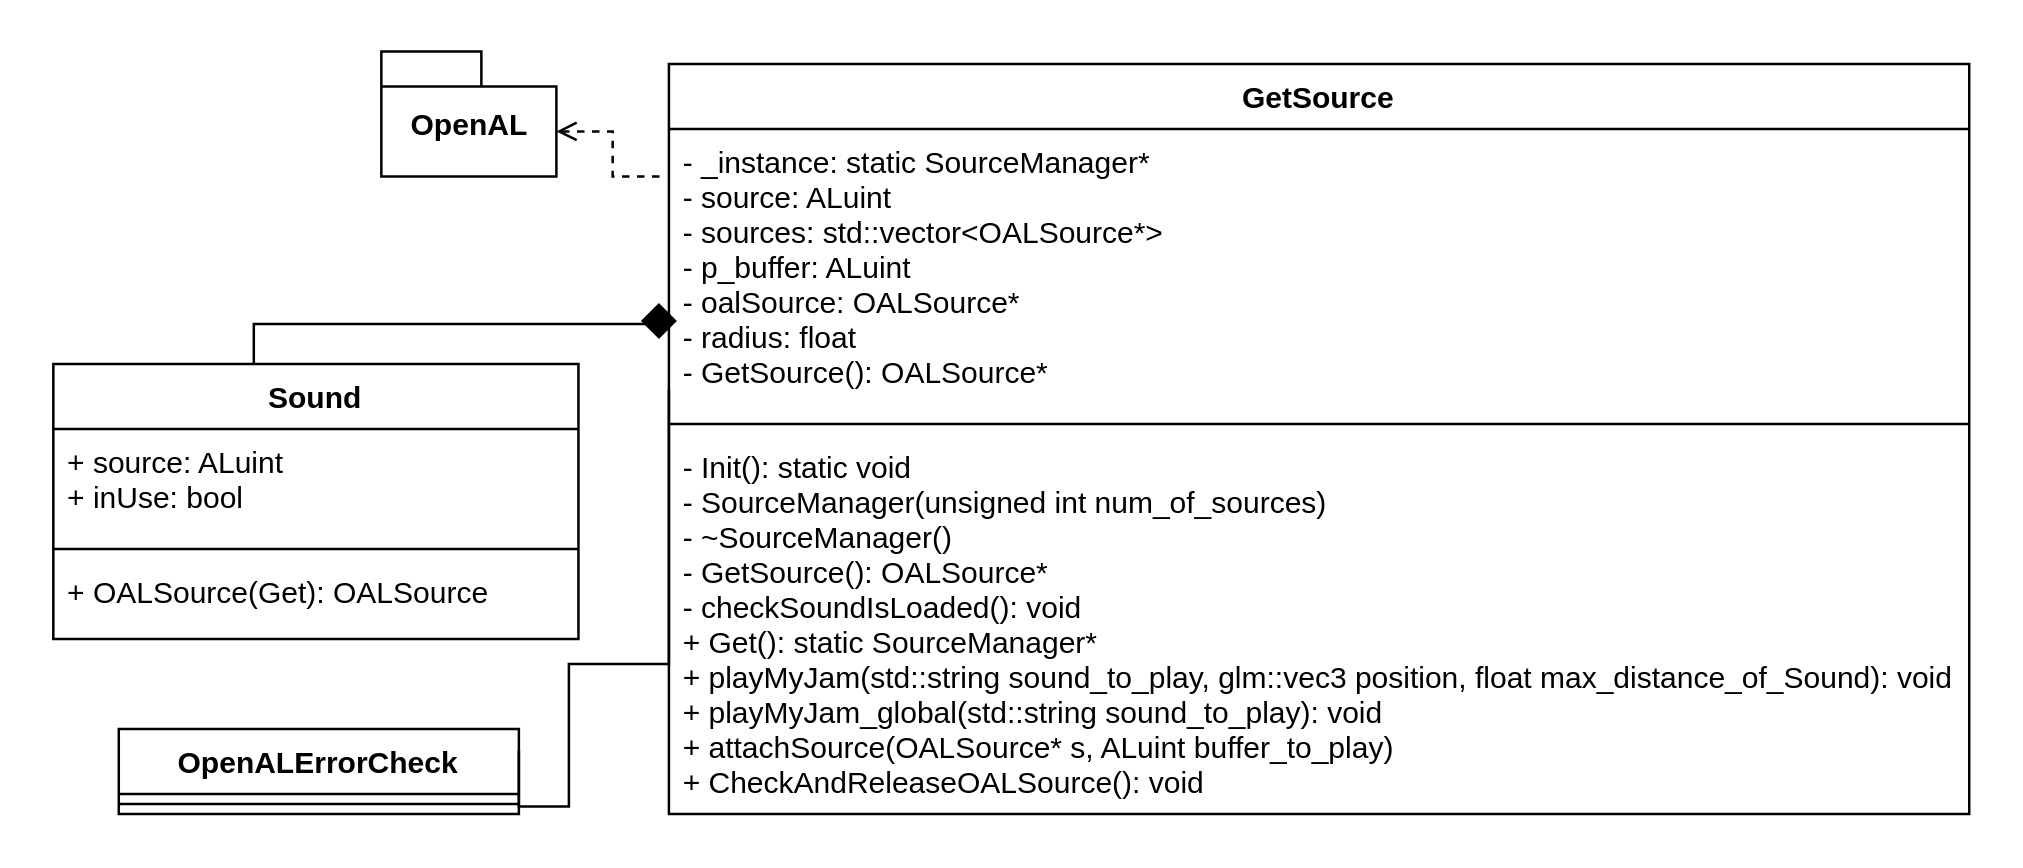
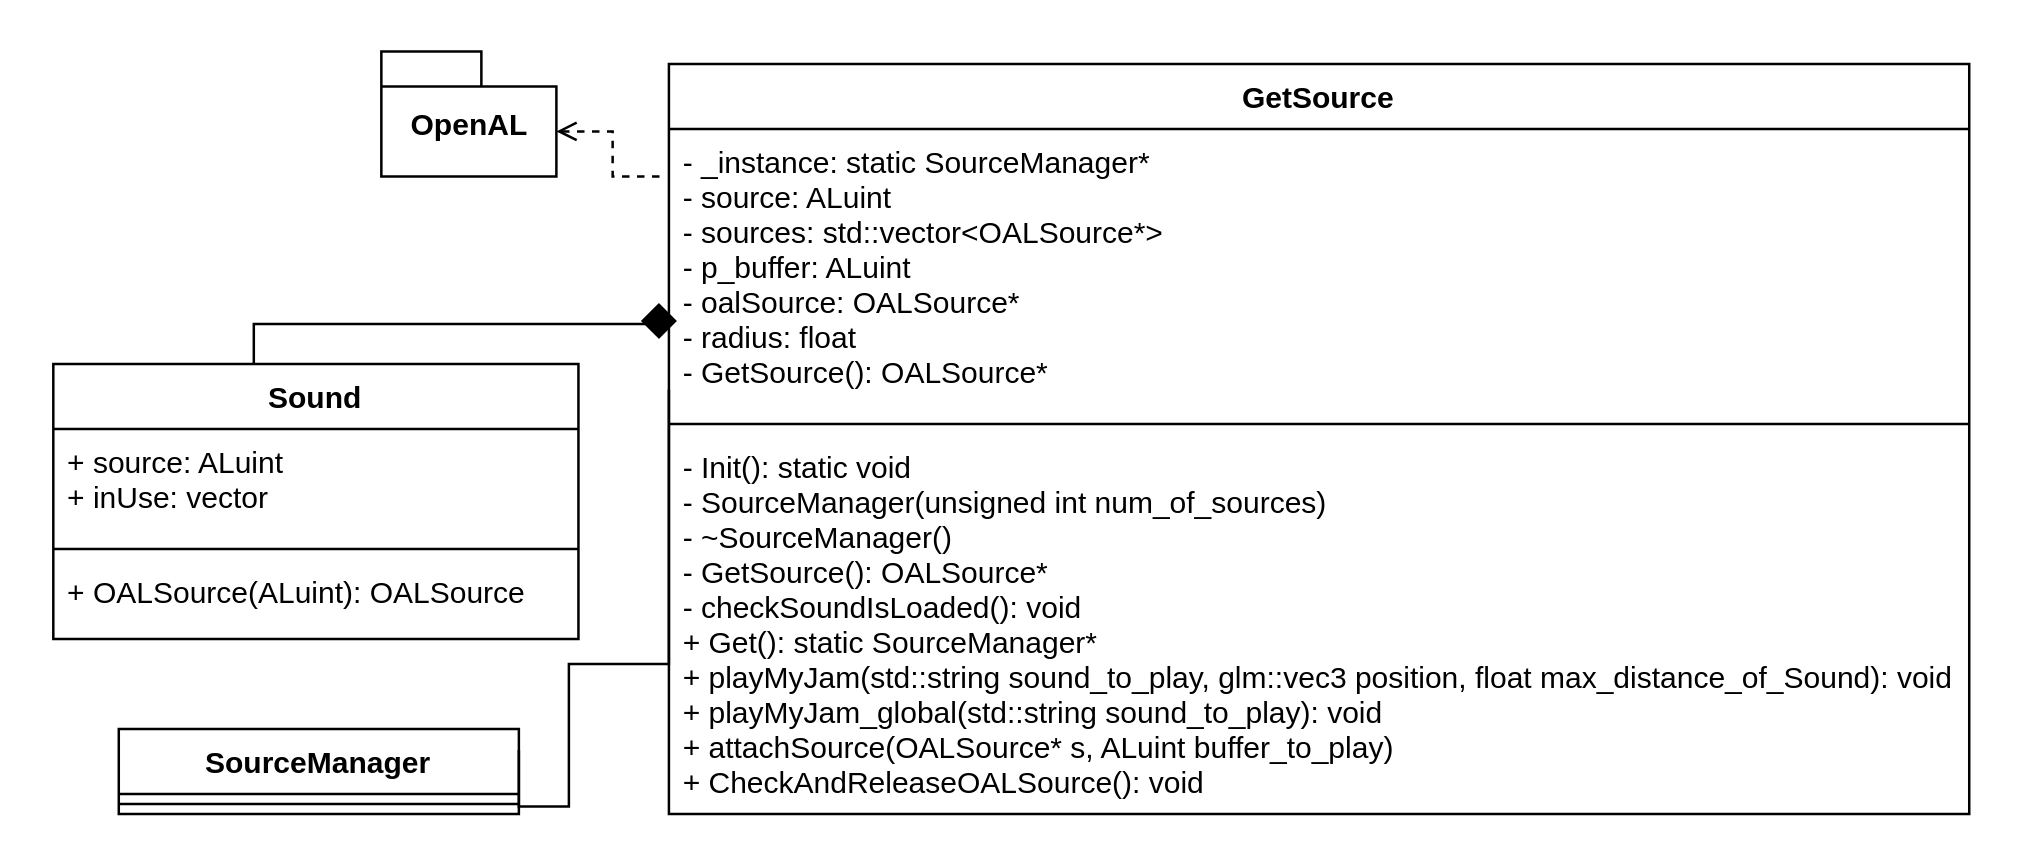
(186, 463) -> (186, 463)
(282, 593) -> (303, 593)
(318, 763) -> (318, 763)
